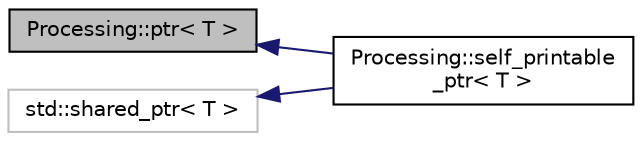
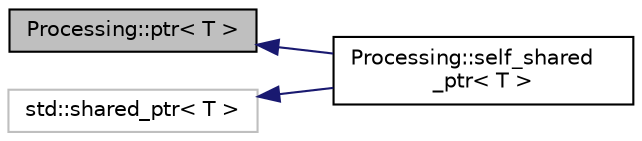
(483, 71) -> (483, 71)
